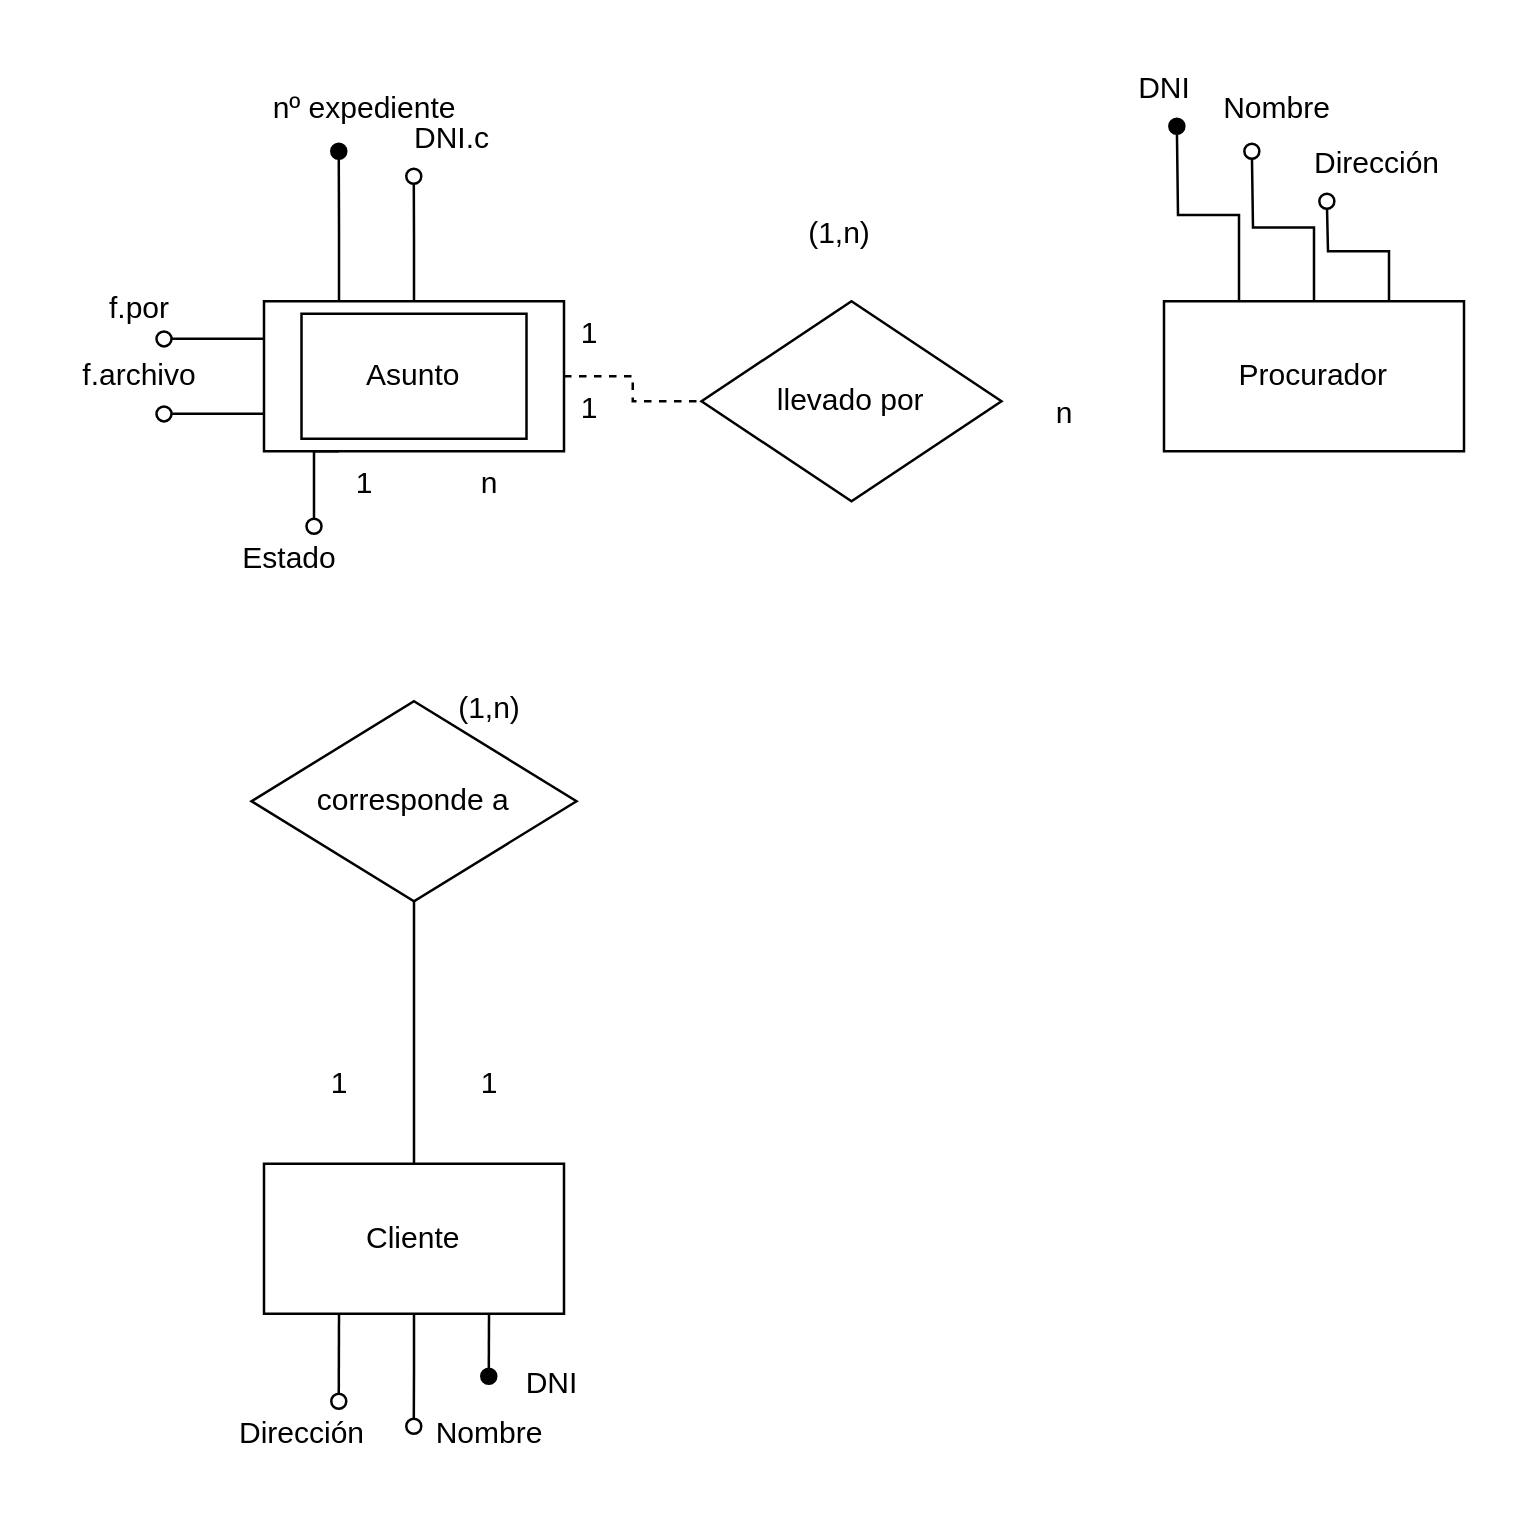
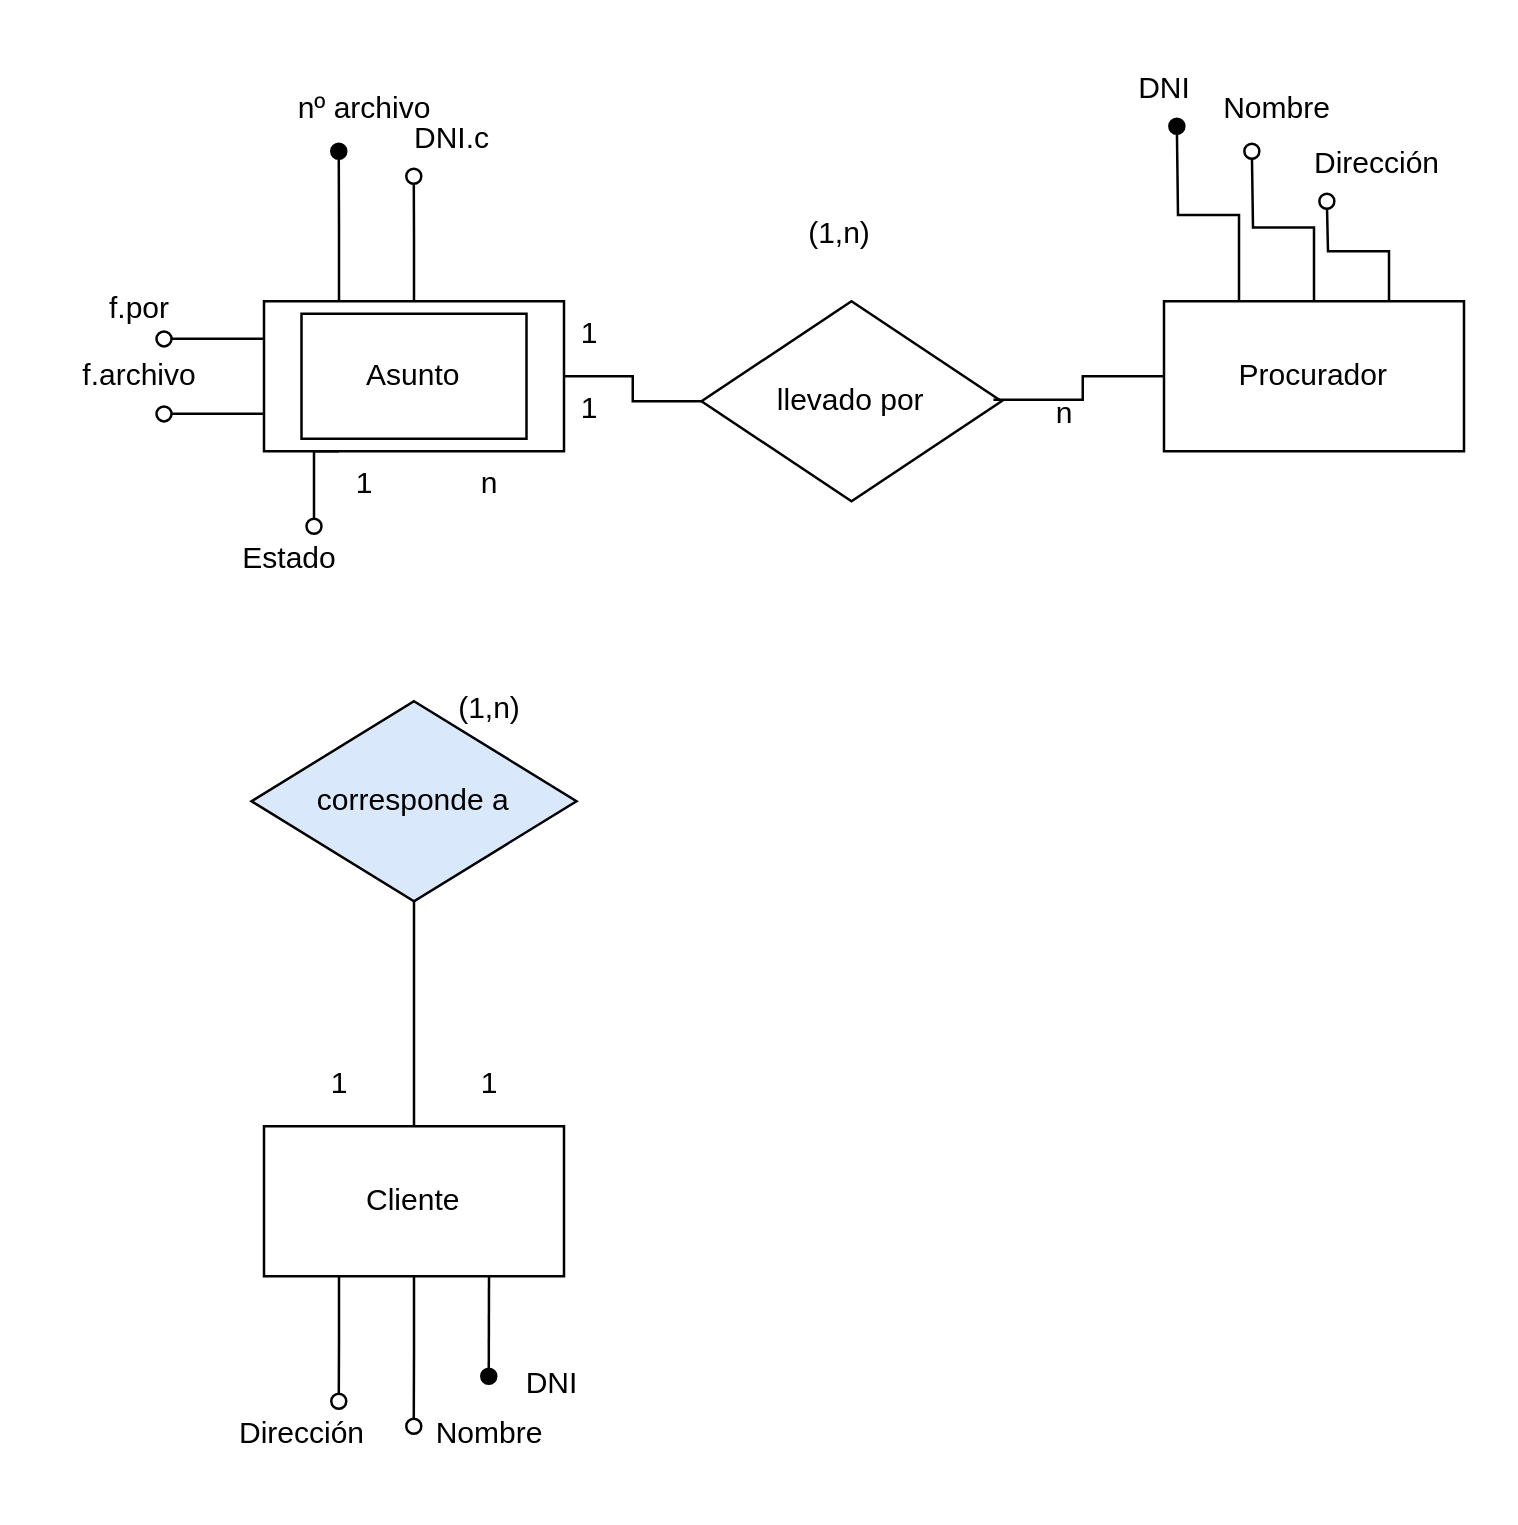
(365, 109) -> (365, 109)
(633, 391) -> (633, 391)
none -> (1083, 392)
(414, 801) -> (414, 801)
(414, 1239) -> (414, 1201)
